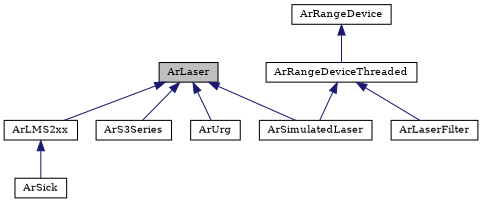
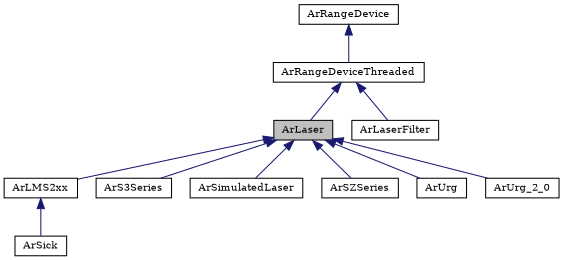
(326, 106) -> (323, 105)
none -> (360, 188)
none -> (522, 188)
